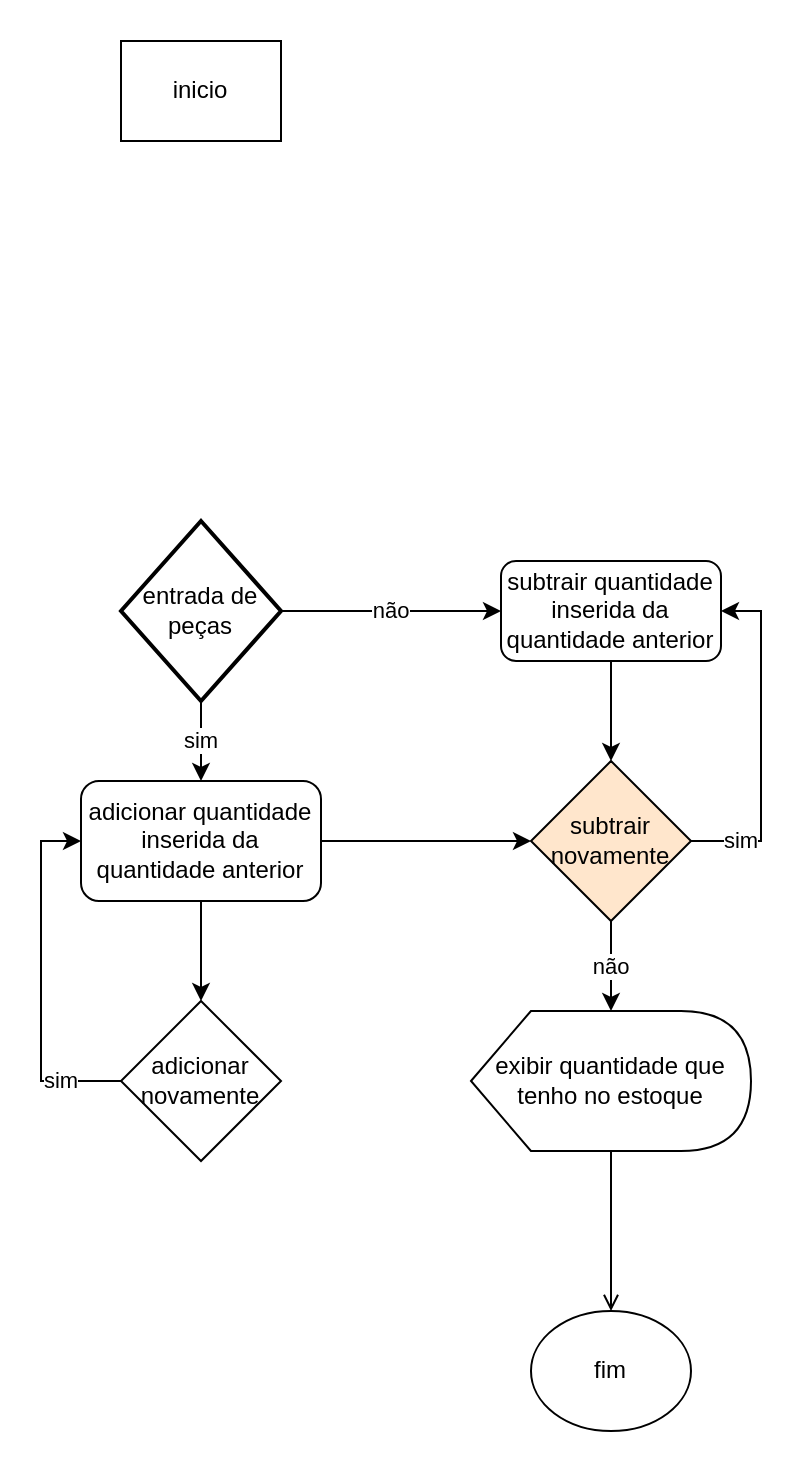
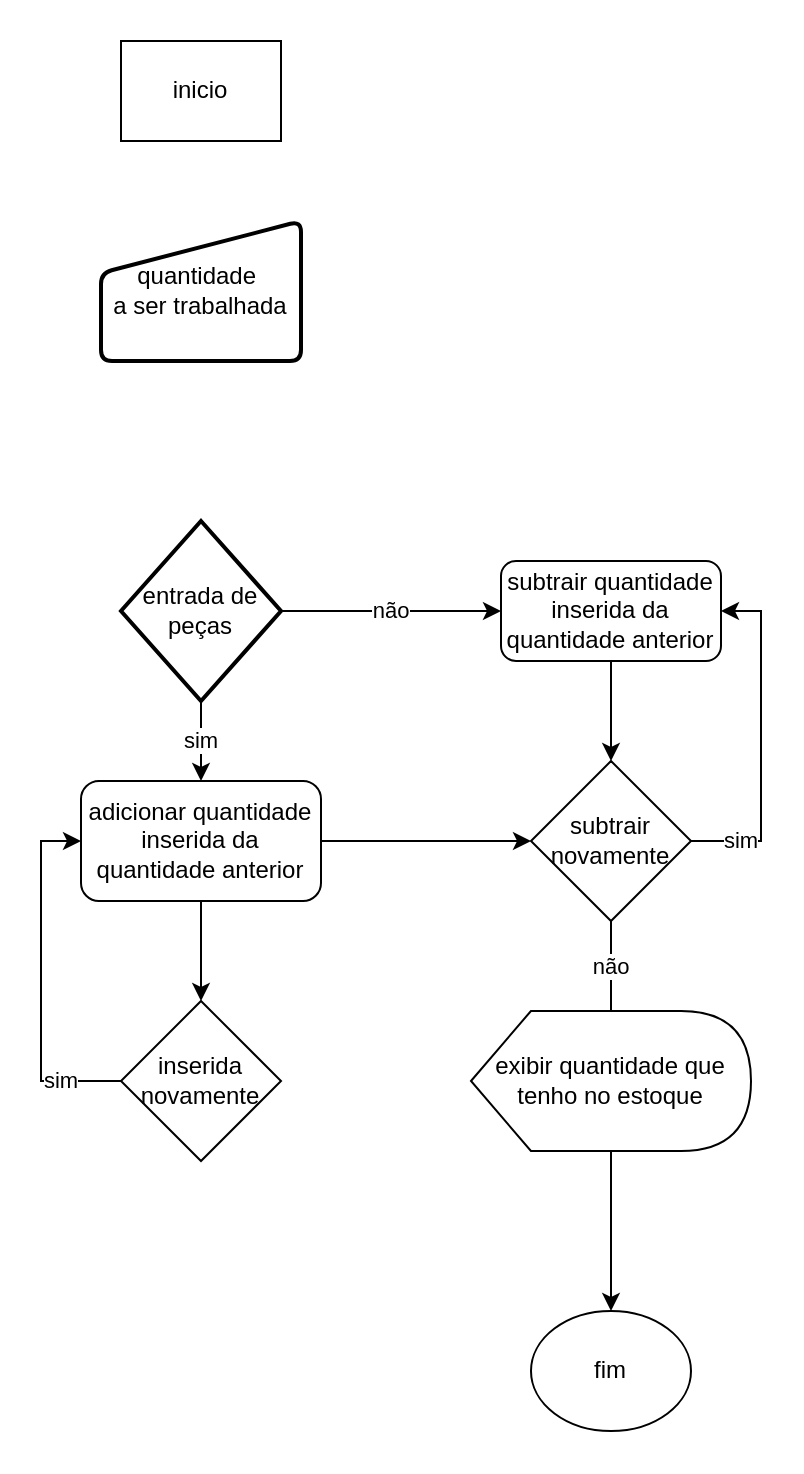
none -> (201, 291)
(611, 841) -> (611, 841)
(611, 996) -> (611, 1001)
(201, 1081) -> (201, 1081)
(611, 1298) -> (611, 1296)
